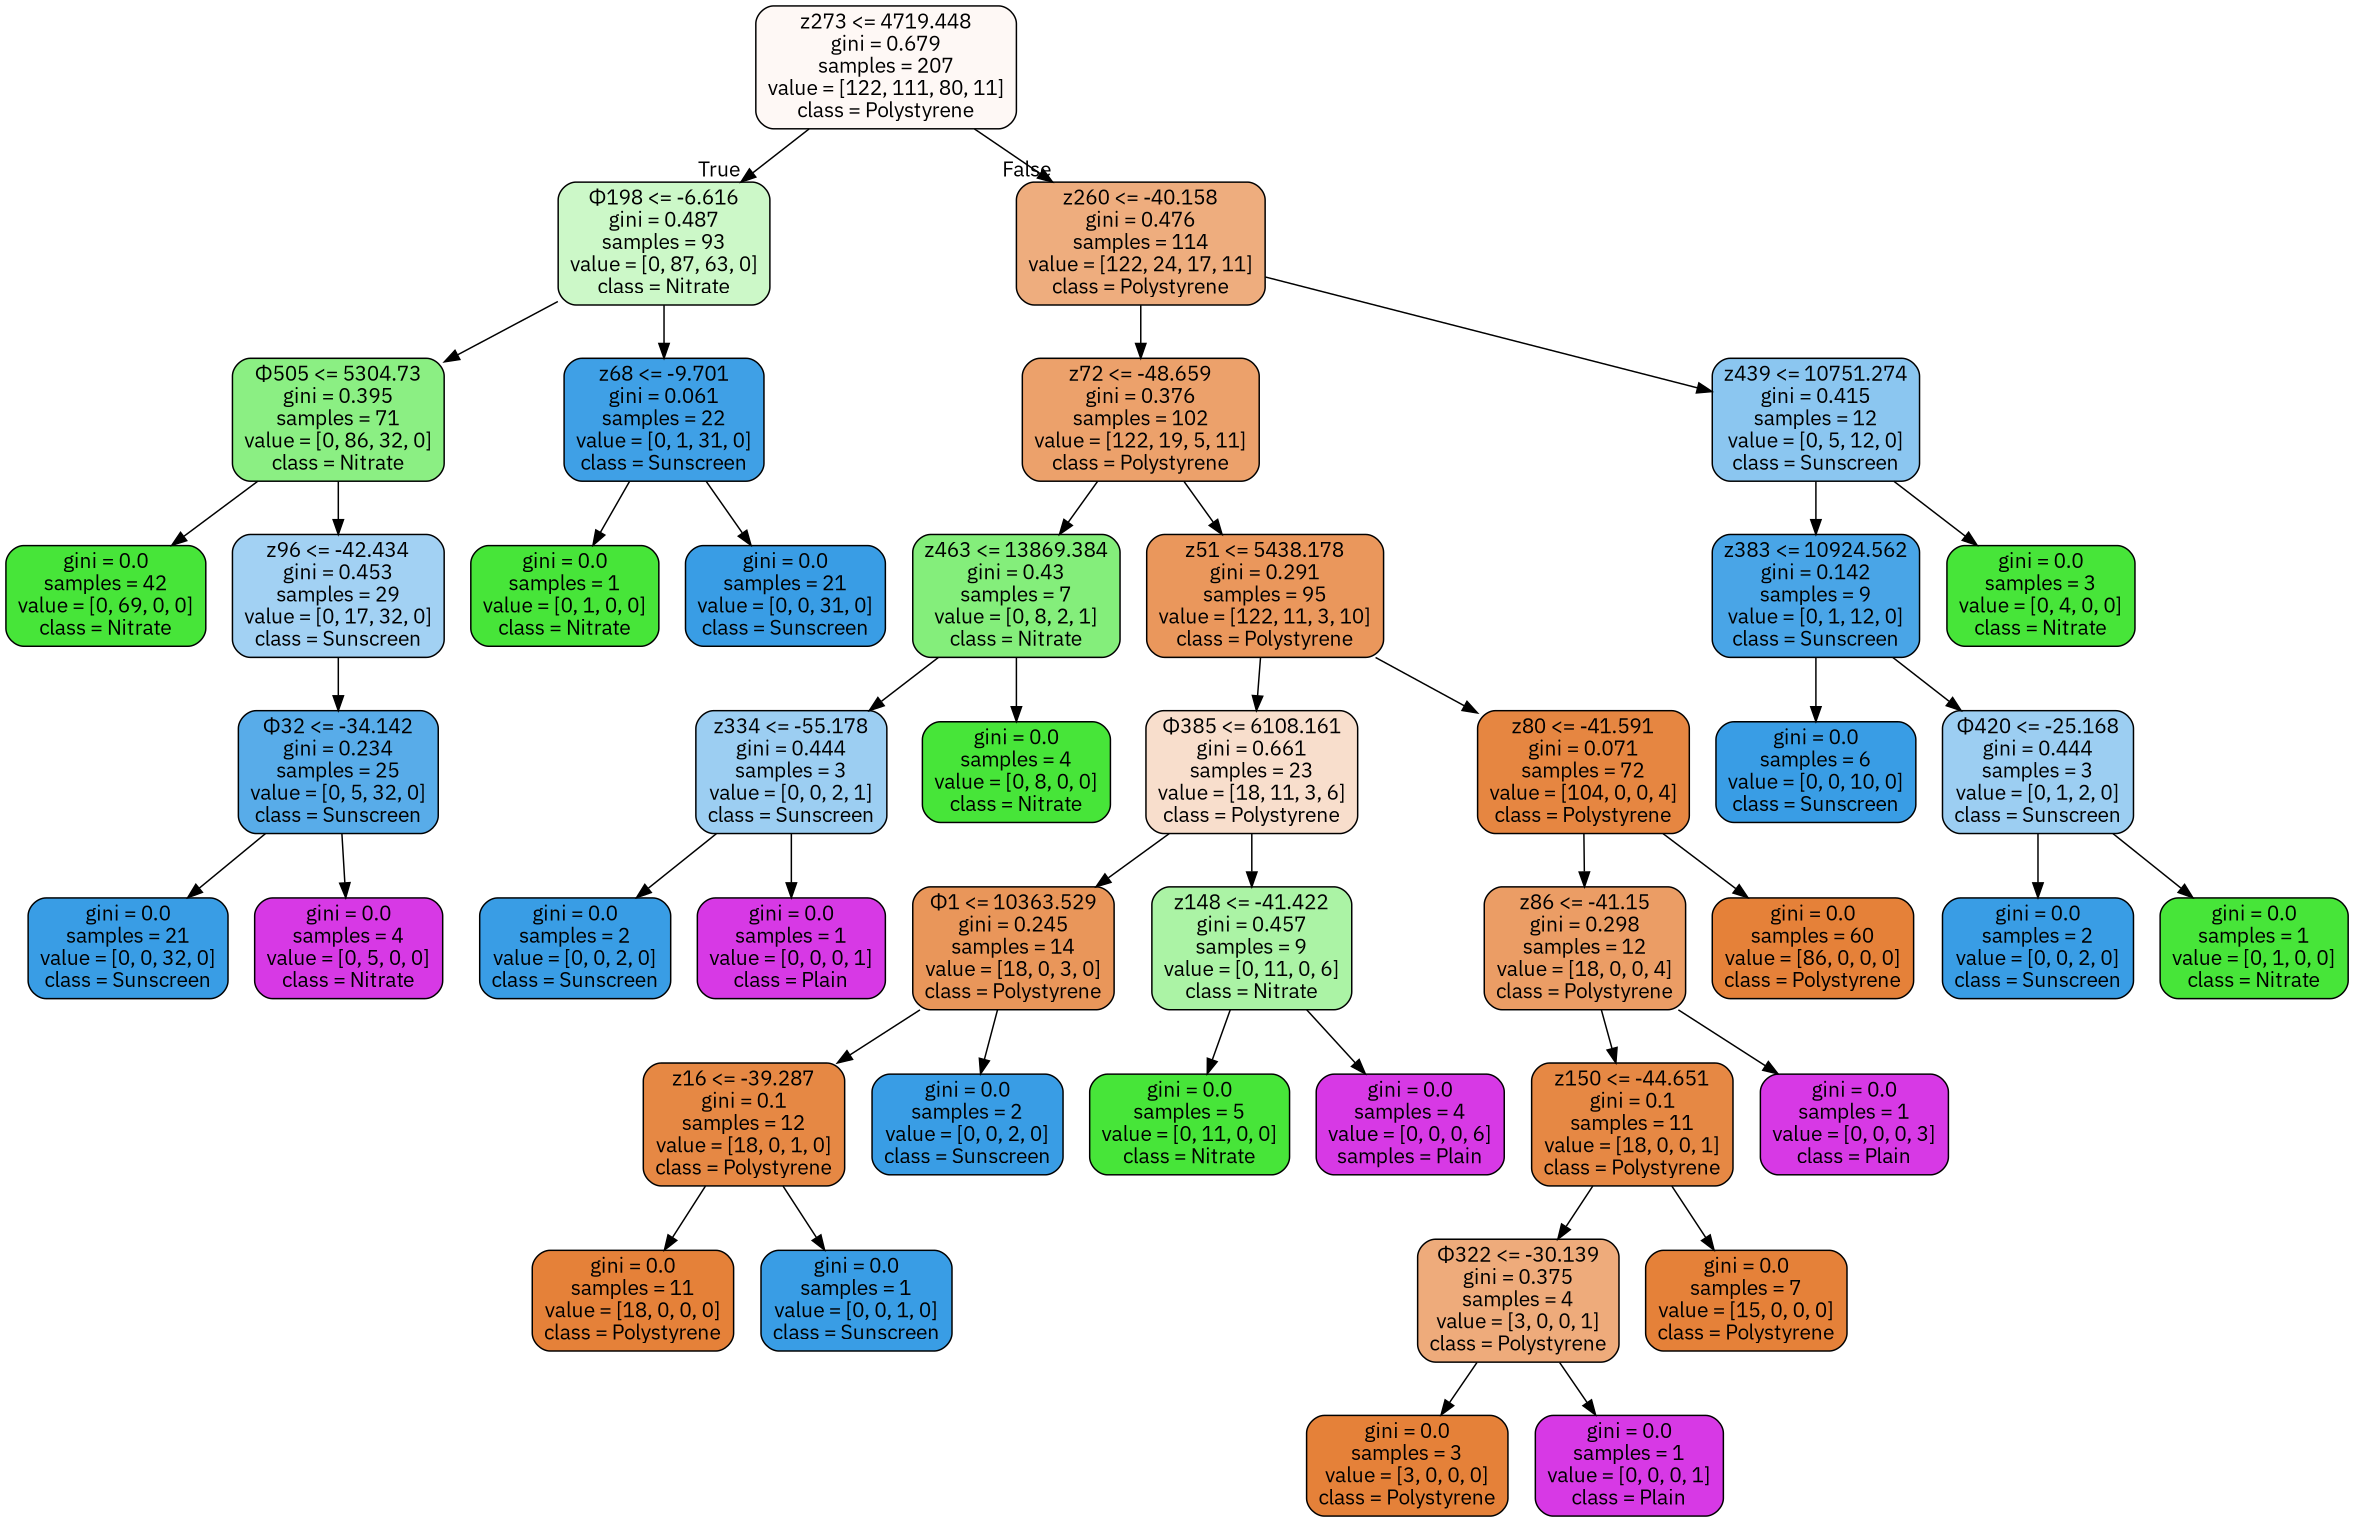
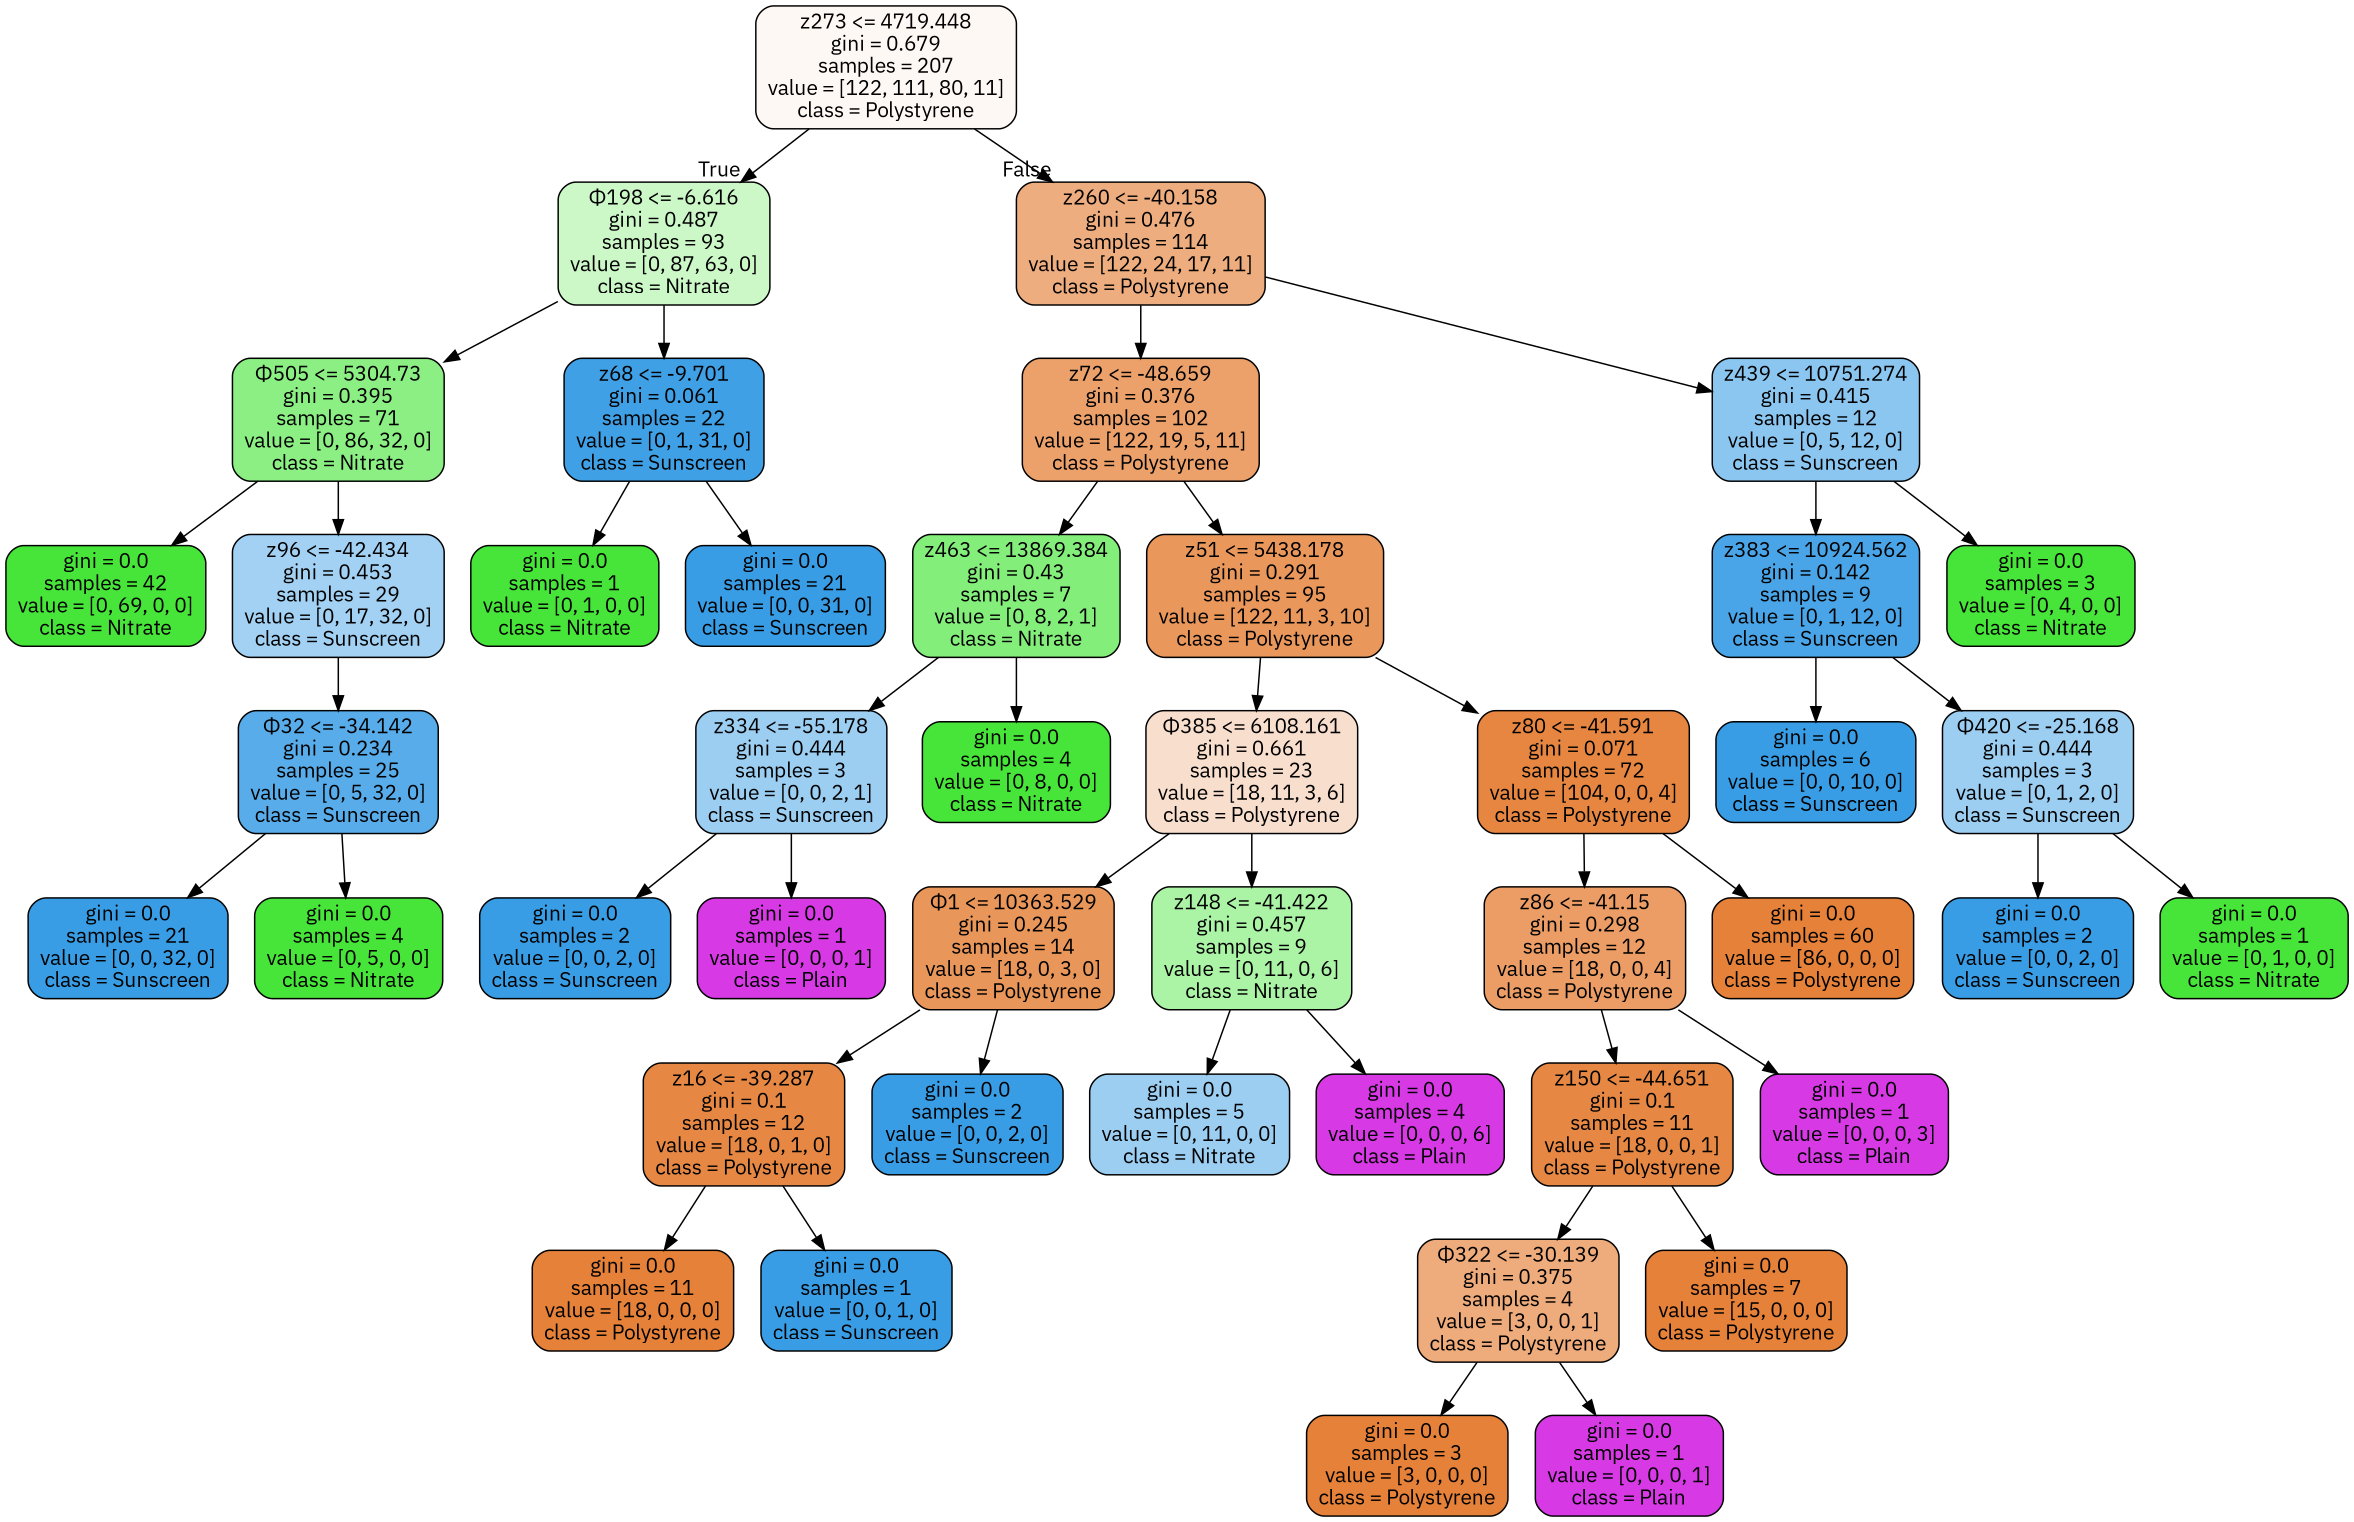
(349, 948) -> (349, 948)
(1190, 1124) -> (1190, 1124)
(1410, 1124) -> (1410, 1124)
